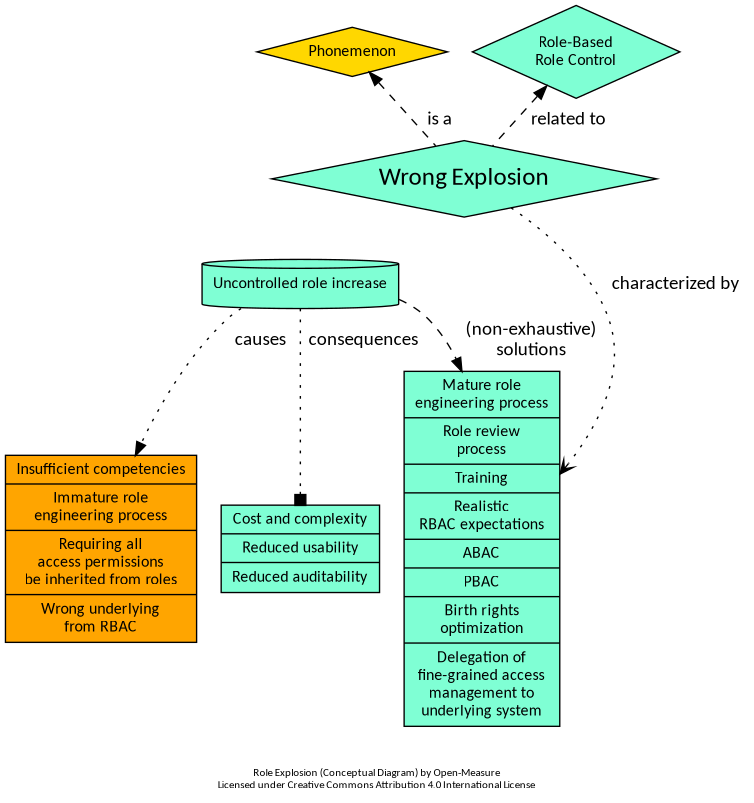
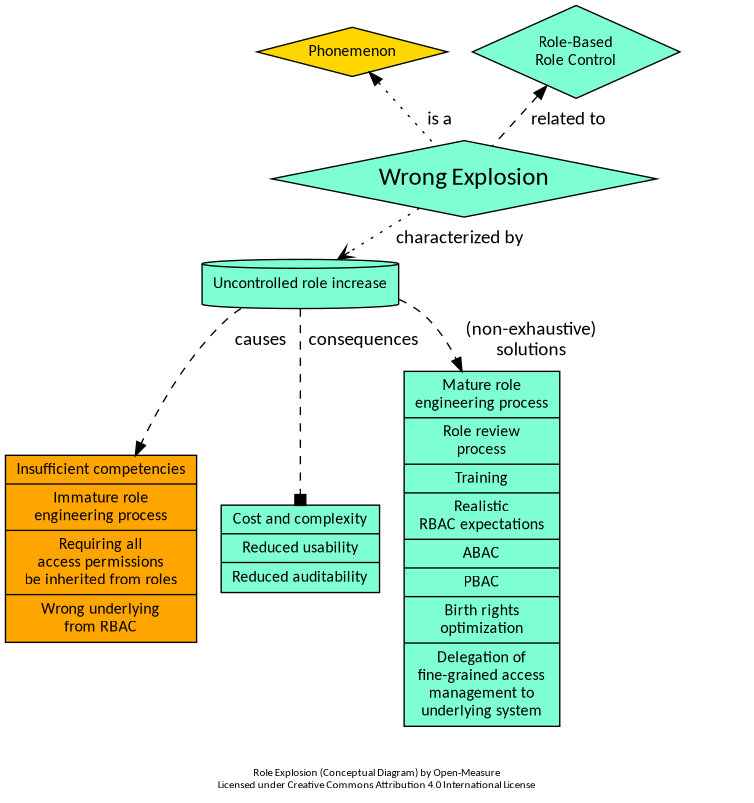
(407, 114) -> (407, 114)
(609, 322) -> (385, 230)
(184, 370) -> (184, 370)
(300, 400) -> (300, 400)
